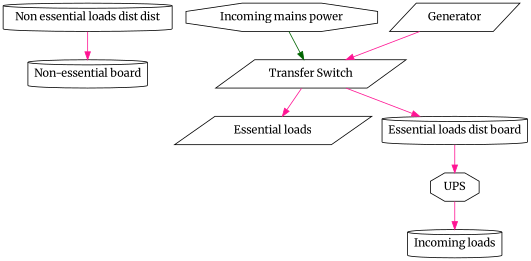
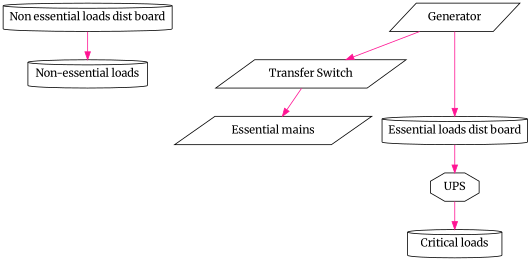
(88, 17) -> (88, 17)
(282, 17) -> none
(88, 74) -> (88, 74)
(379, 101) -> (455, 70)
(273, 130) -> (273, 130)
(455, 244) -> (455, 244)
